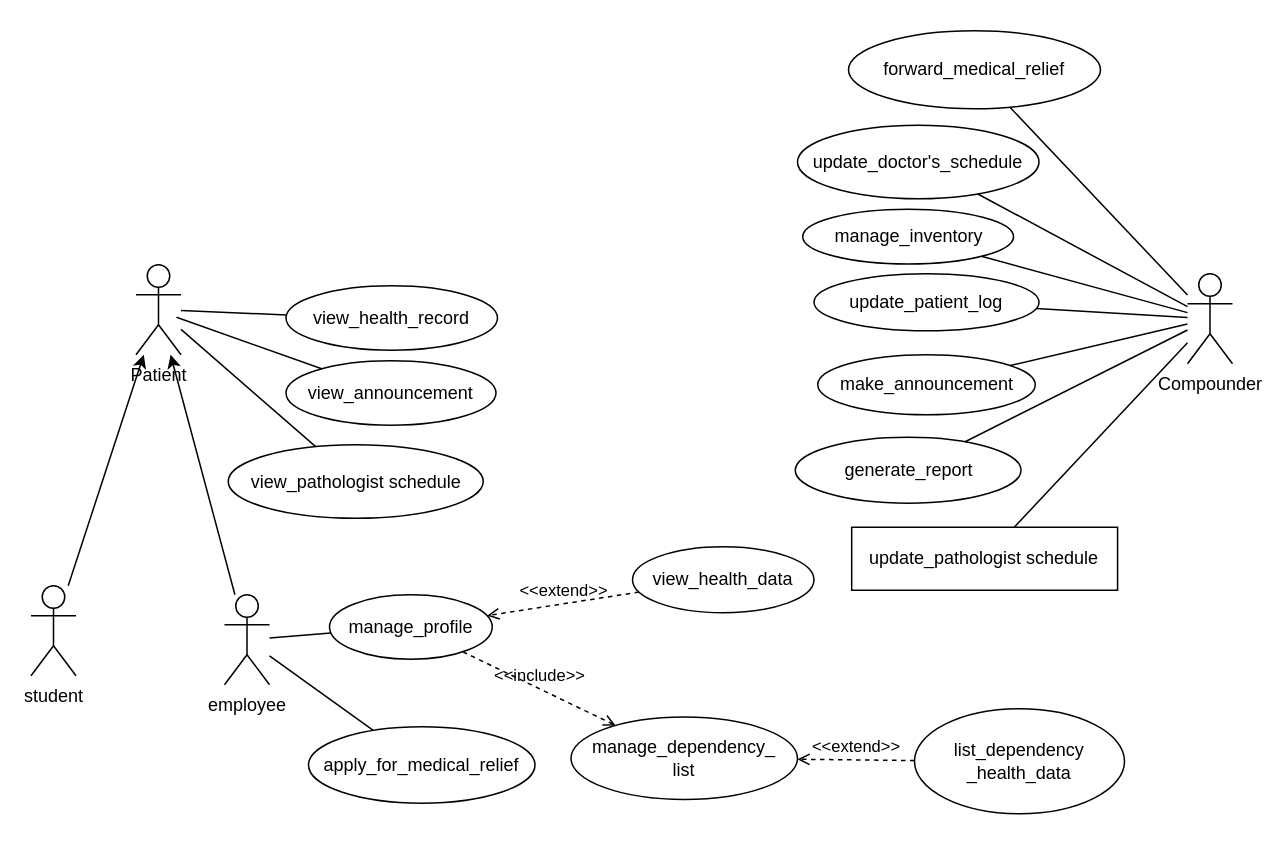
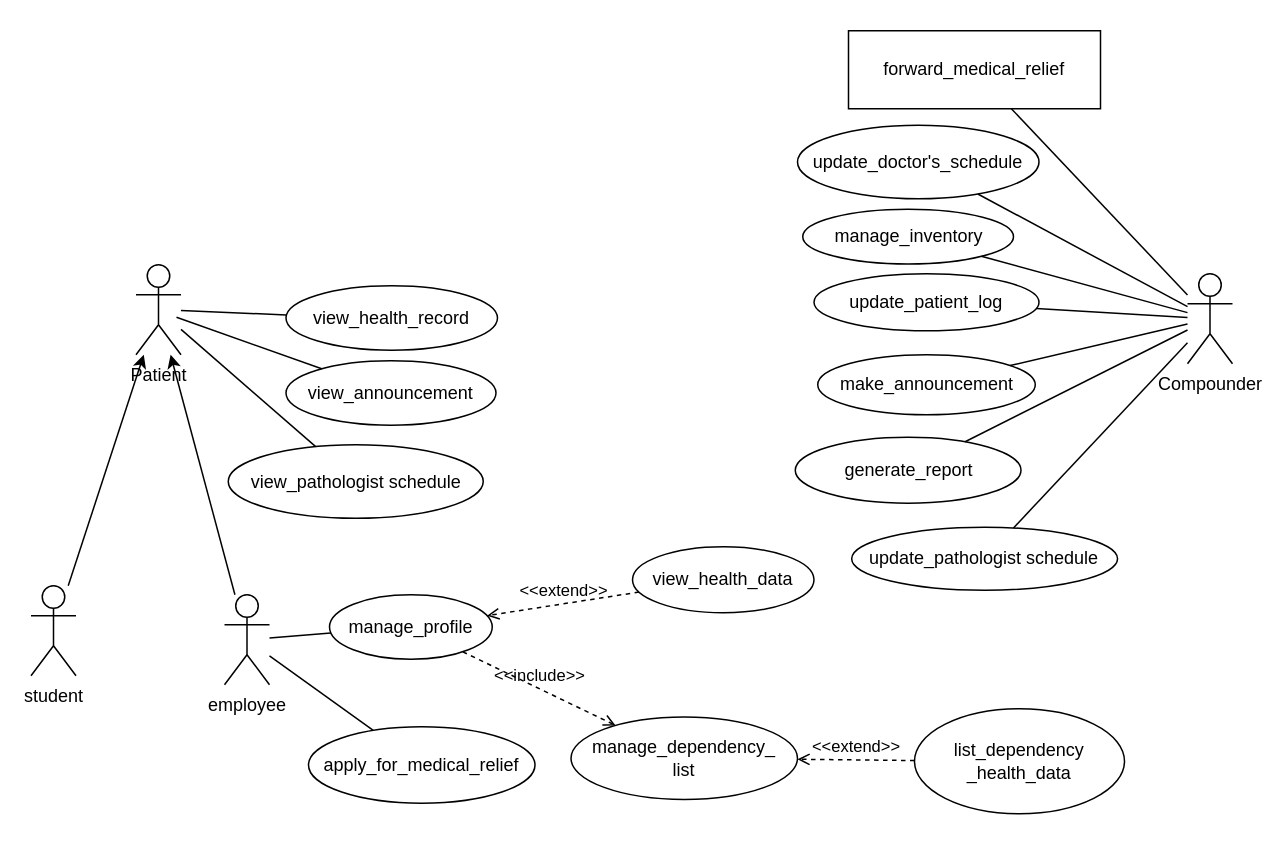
(974, 70) -> (974, 70)
(984, 559) -> (984, 559)
